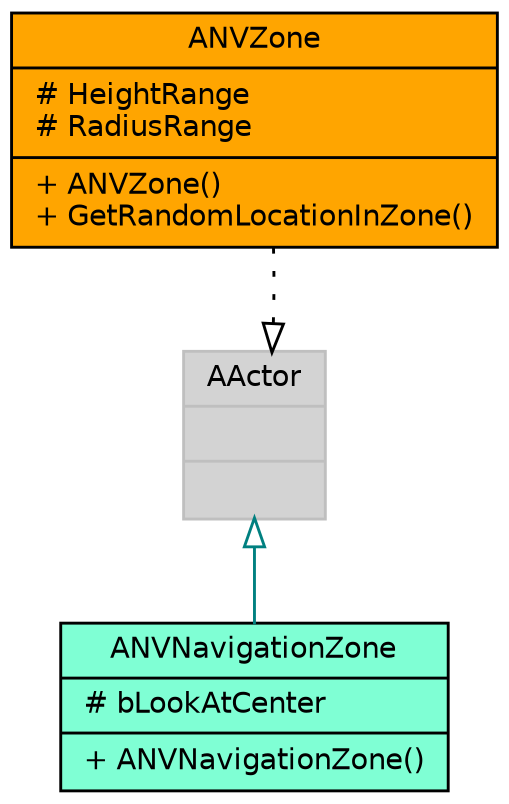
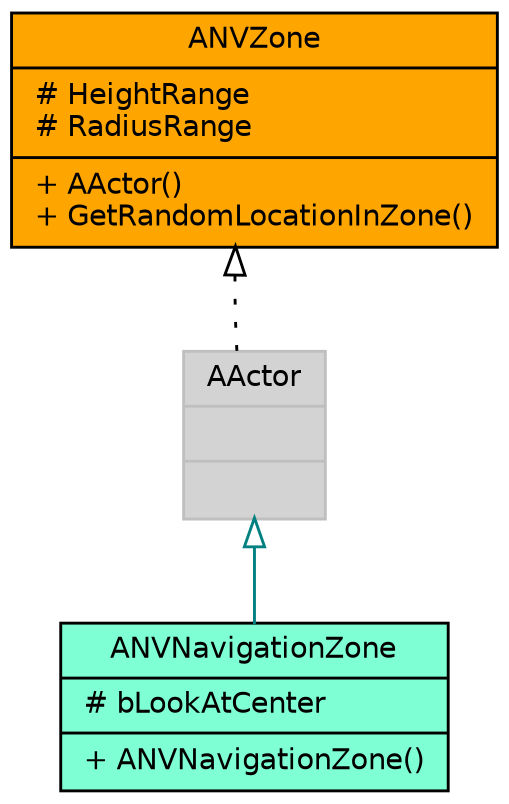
(129, 185) -> (110, 185)
(274, 285) -> (235, 314)
